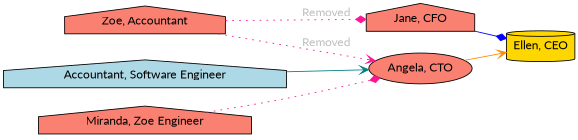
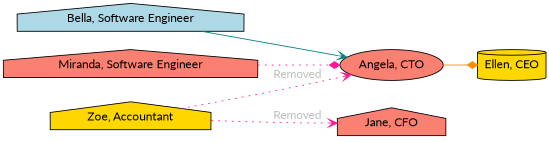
(290, 20) -> (270, 122)
(145, 21) -> (131, 117)
(486, 34) -> none
(481, 57) -> (455, 65)
(145, 75) -> (131, 19)
(145, 121) -> (131, 65)
